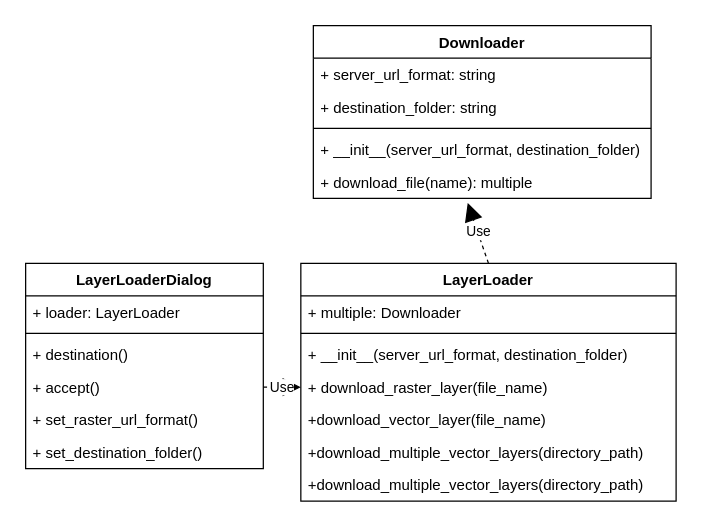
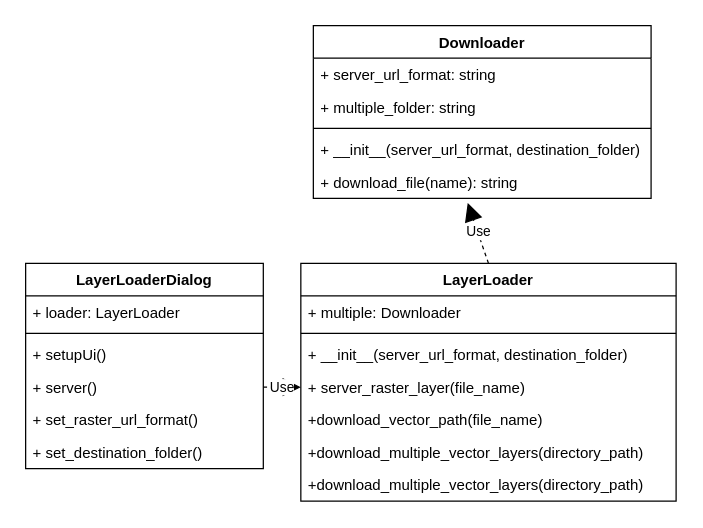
(424, 108) -> (409, 108)
(433, 183) -> (428, 183)
(90, 355) -> (75, 355)
(73, 388) -> (73, 388)
(441, 388) -> (434, 388)
(438, 420) -> (436, 420)
